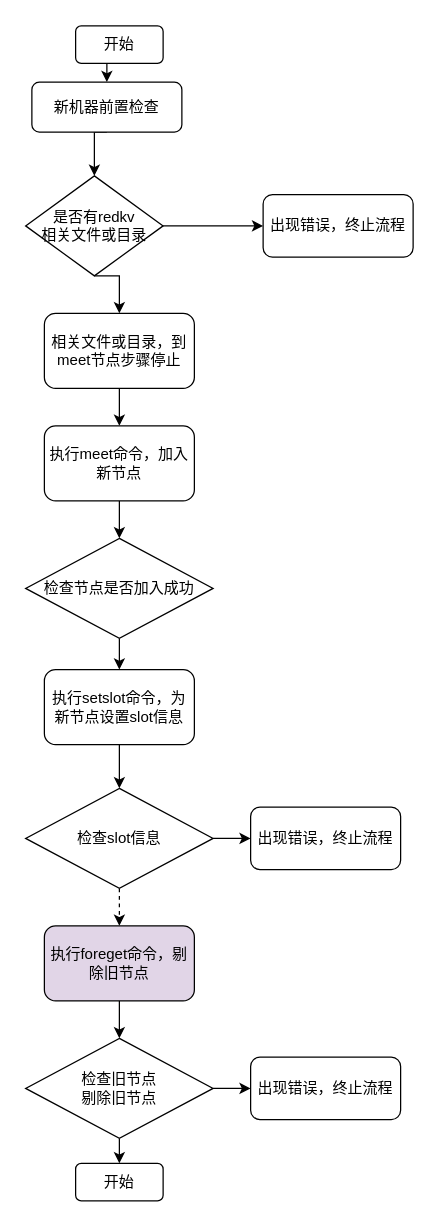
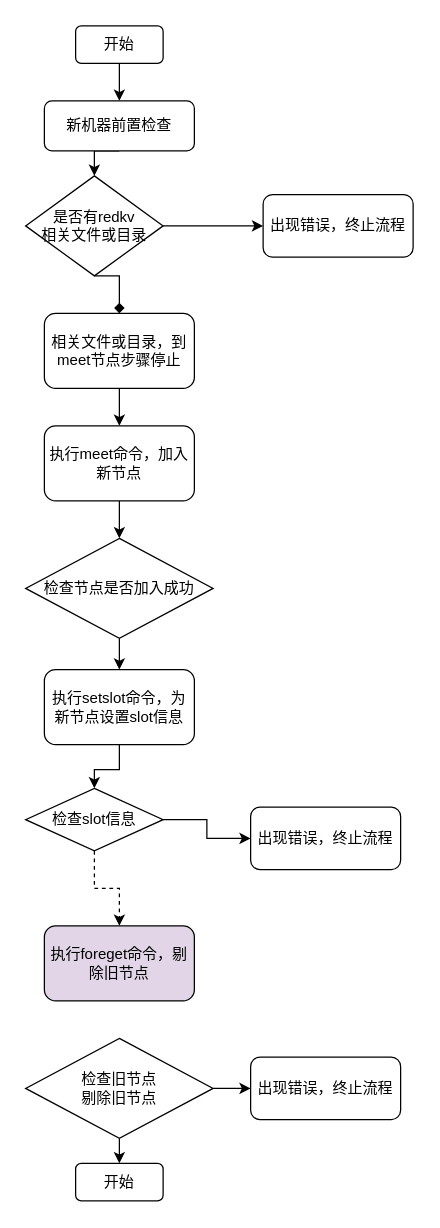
(107, 107) -> (119, 126)
(119, 303) -> (119, 302)
(119, 838) -> (94, 819)
(119, 1024) -> none
